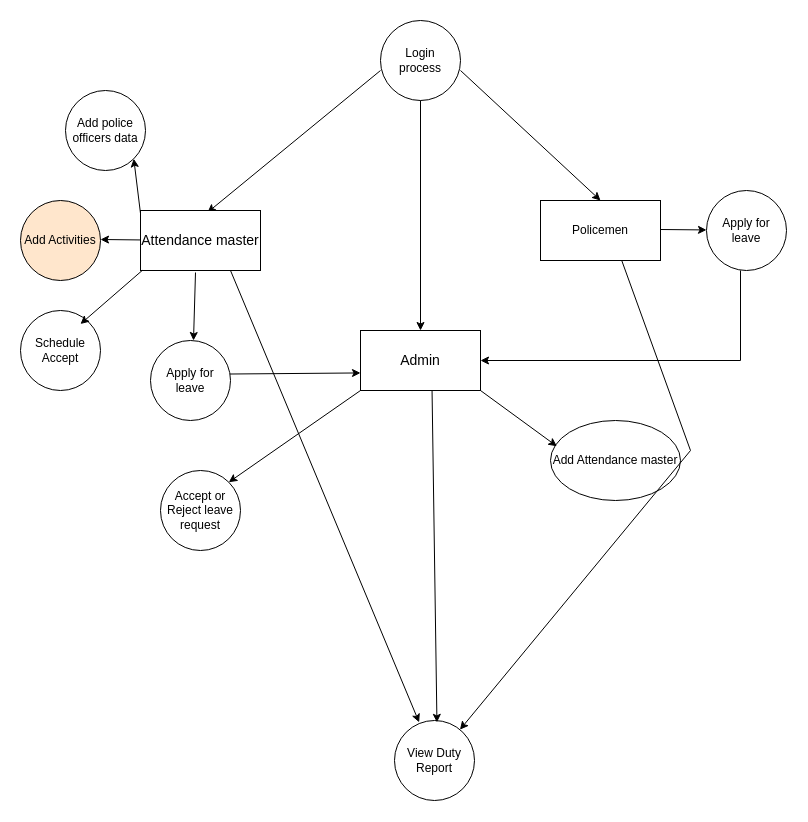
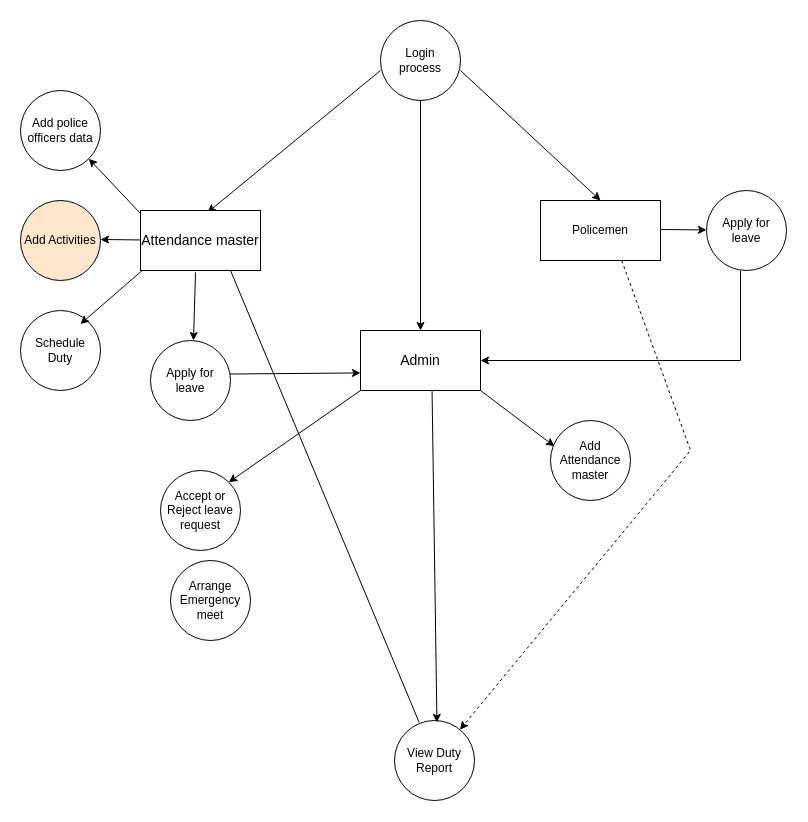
(106, 131) -> (61, 131)
(61, 351) -> (61, 351)
(616, 461) -> (591, 461)
(641, 510) -> (641, 510)
none -> (211, 601)
(416, 715) -> (417, 718)
